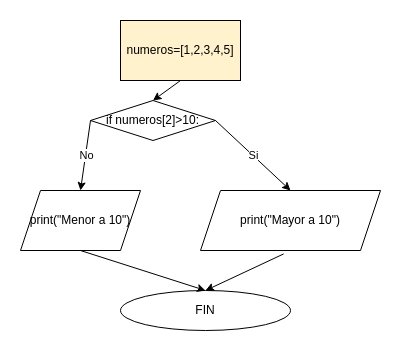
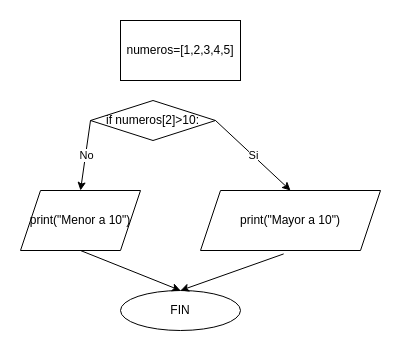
(181, 51) -> (181, 51)
(170, 88) -> none
(206, 311) -> (181, 311)
